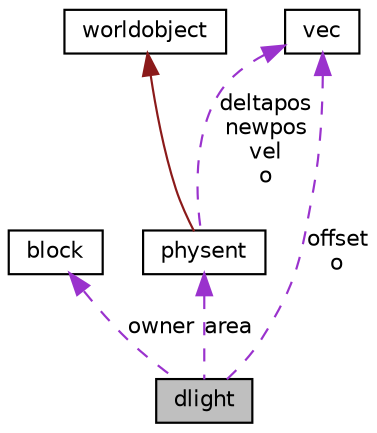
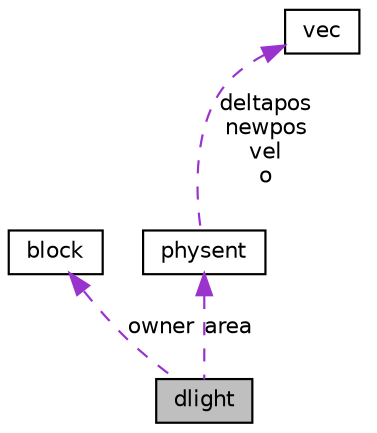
(145, 32) -> none
(304, 238) -> none
